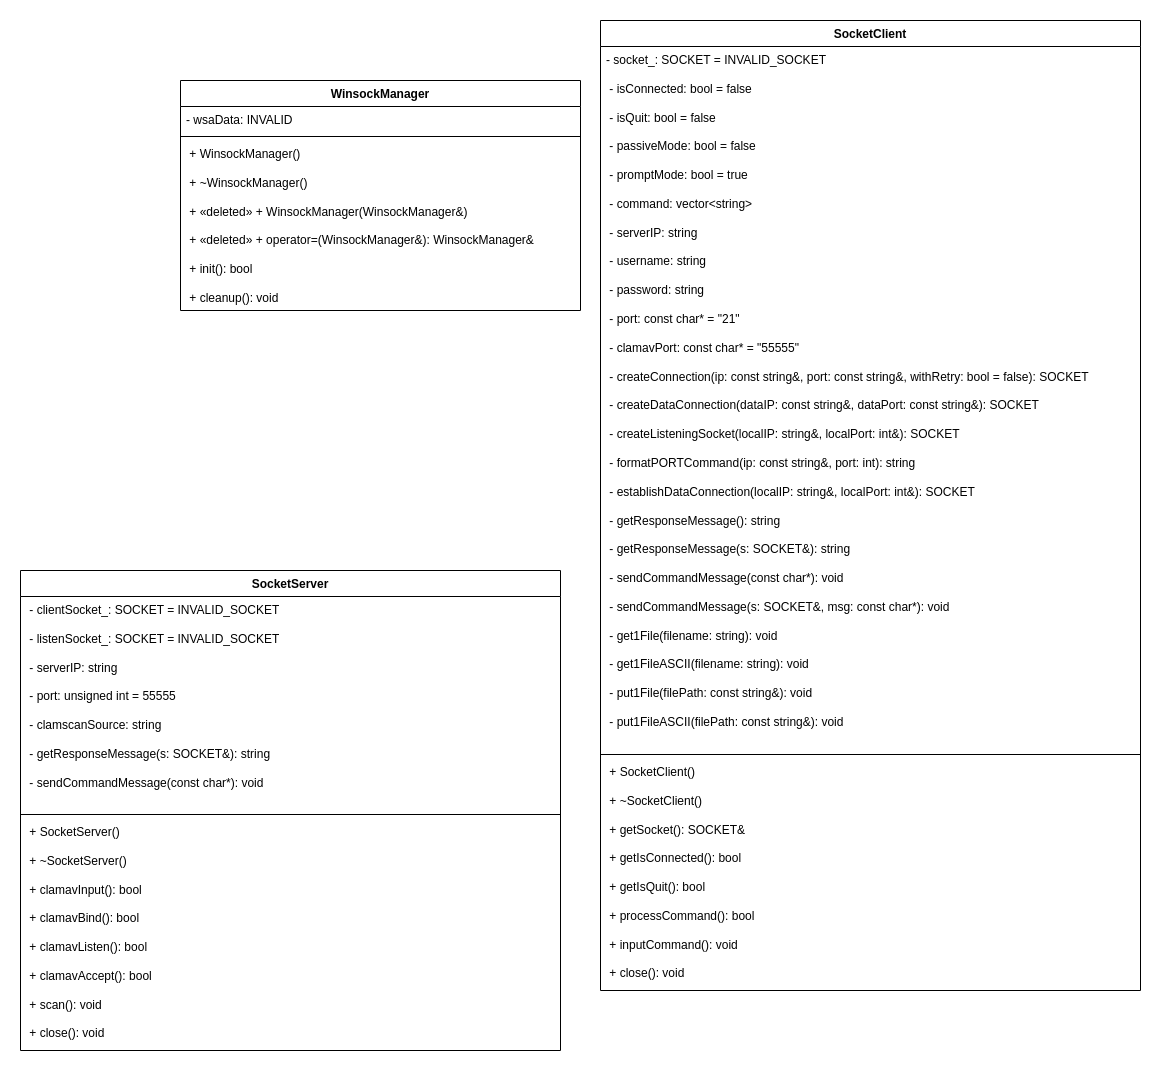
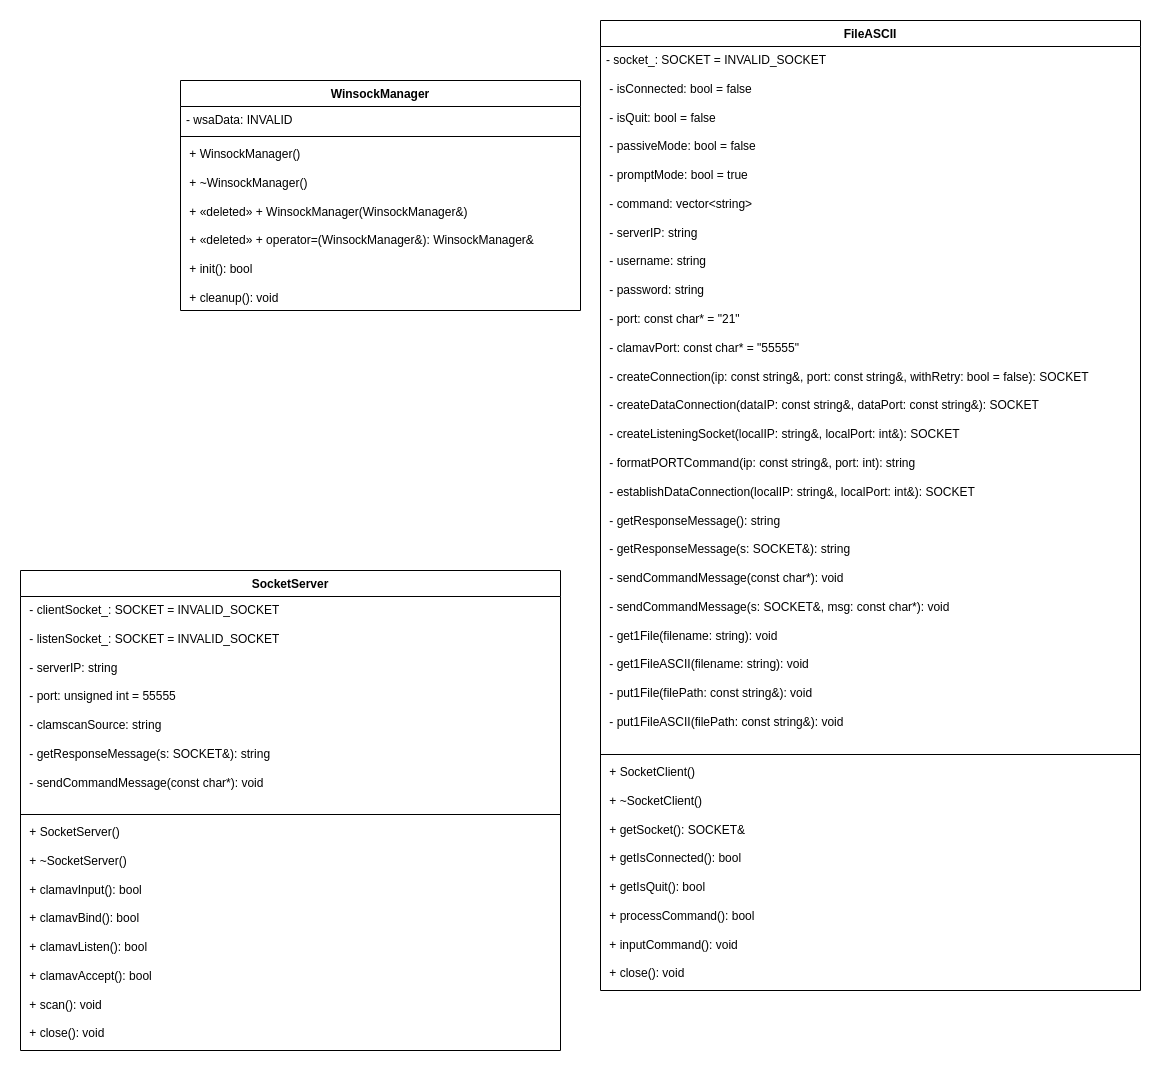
(871, 35) -> (871, 35)
